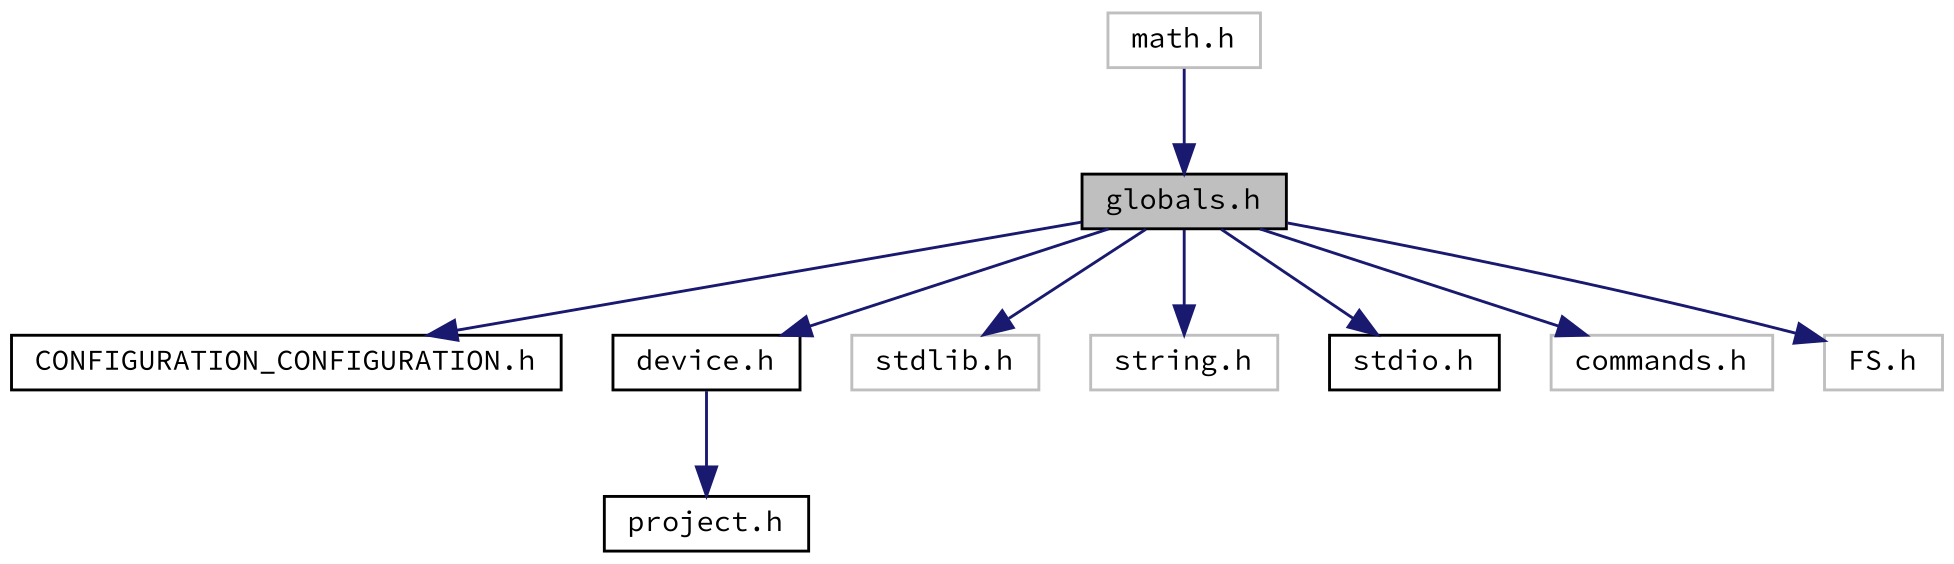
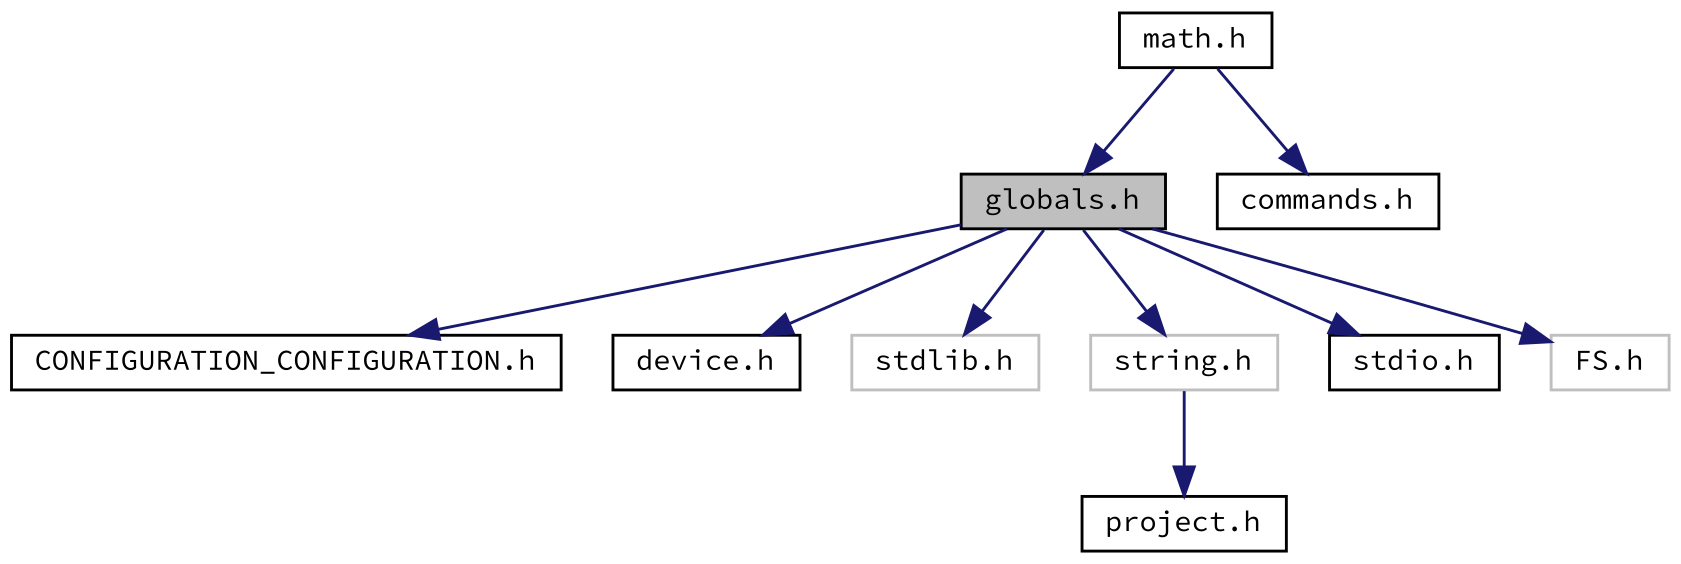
(1184, 40) -> (1196, 40)
(1409, 278) -> (1253, 110)
(1662, 363) -> (1328, 201)
(706, 429) -> (1184, 429)
